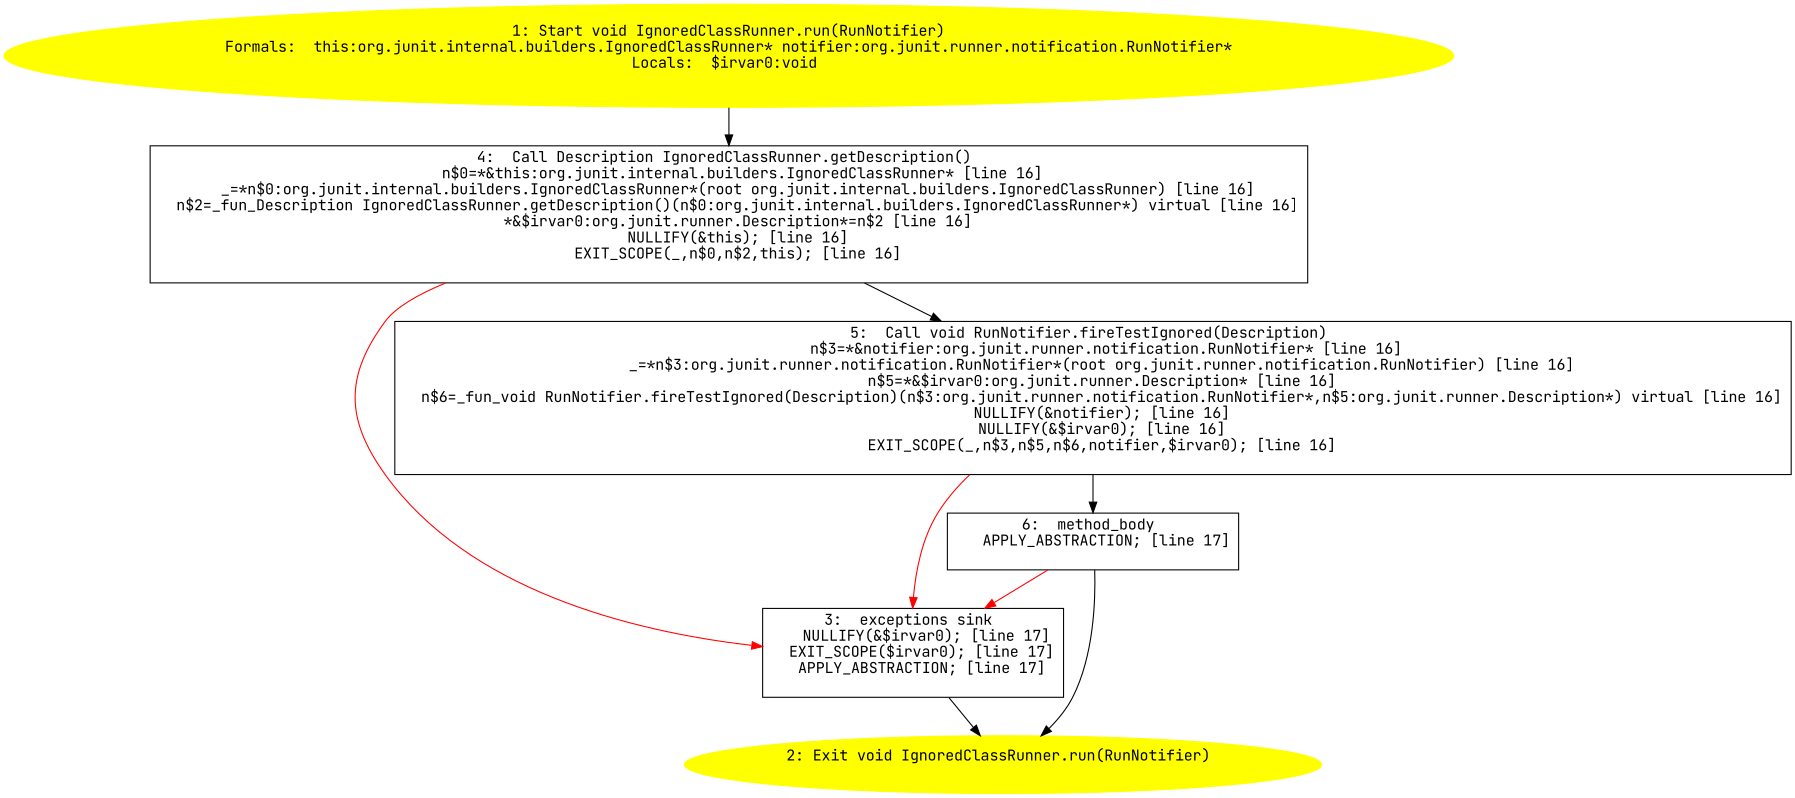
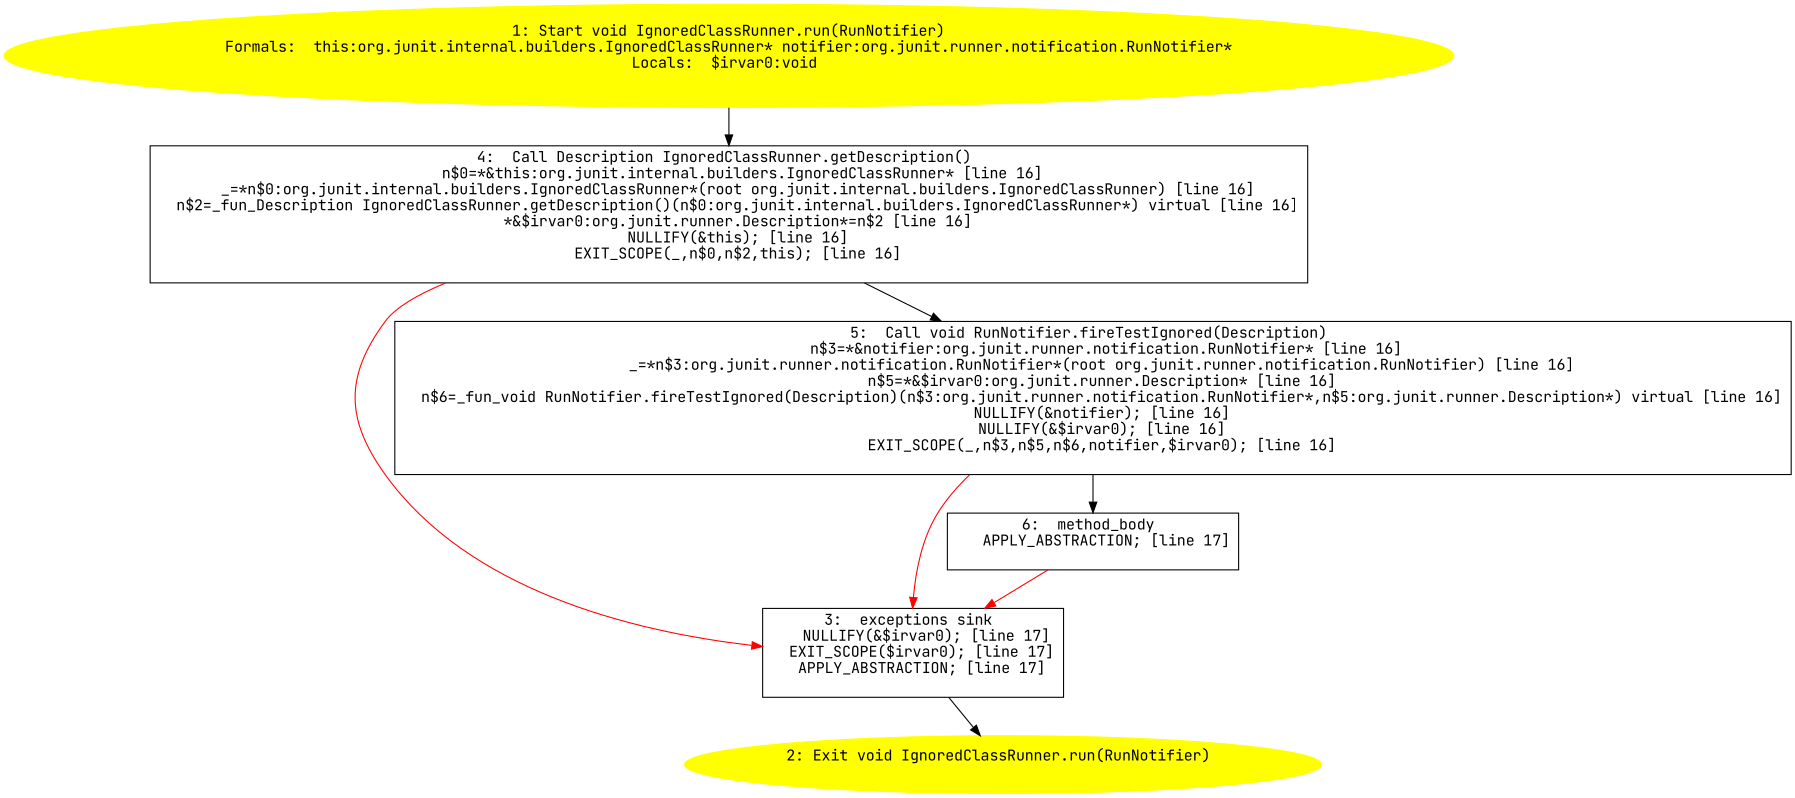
(1087, 654) -> none
